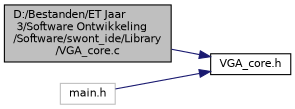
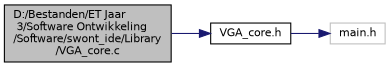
(157, 81) -> (305, 33)
